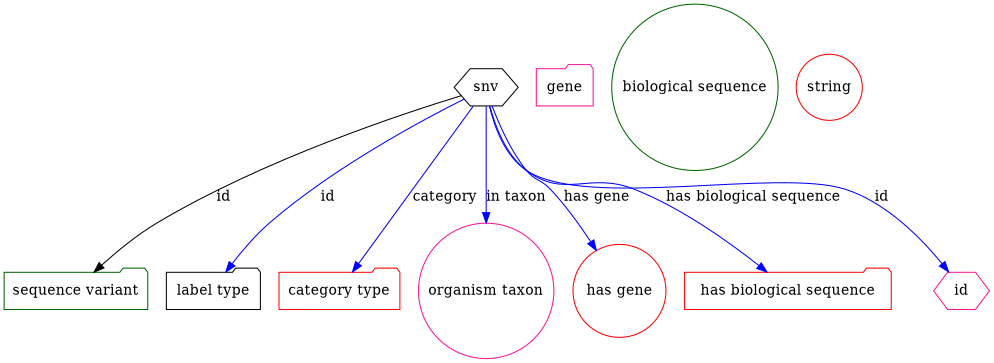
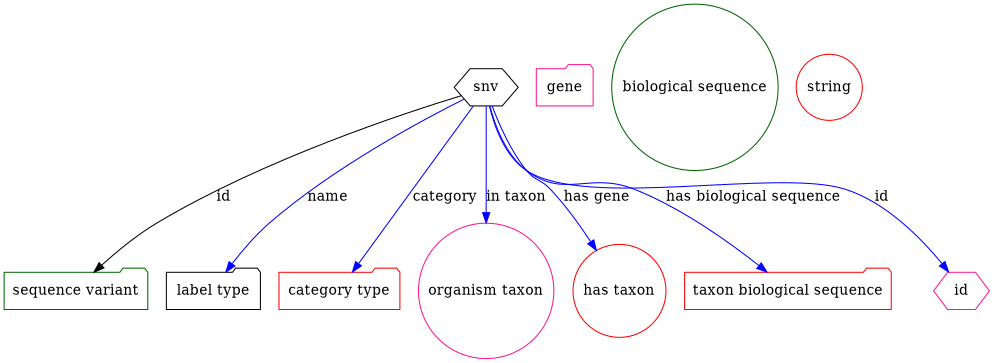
(328, 197) -> (328, 197)
(619, 291) -> (619, 291)
(788, 291) -> (788, 291)
